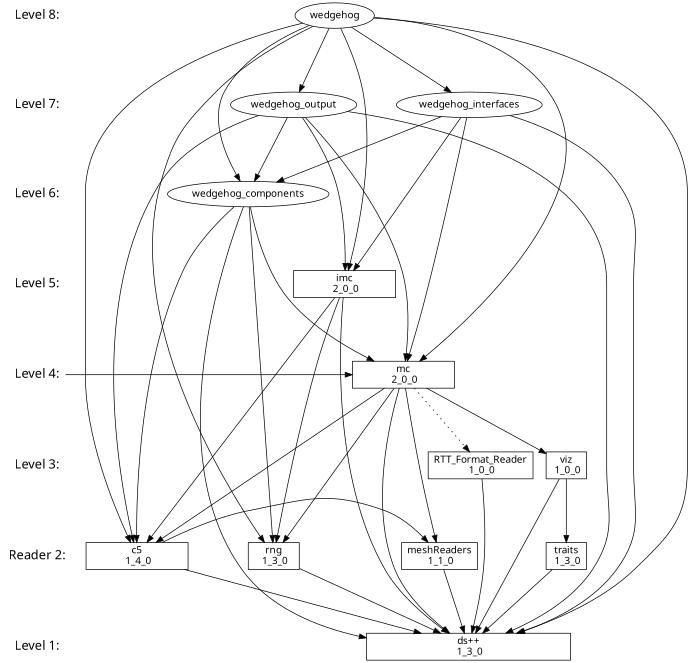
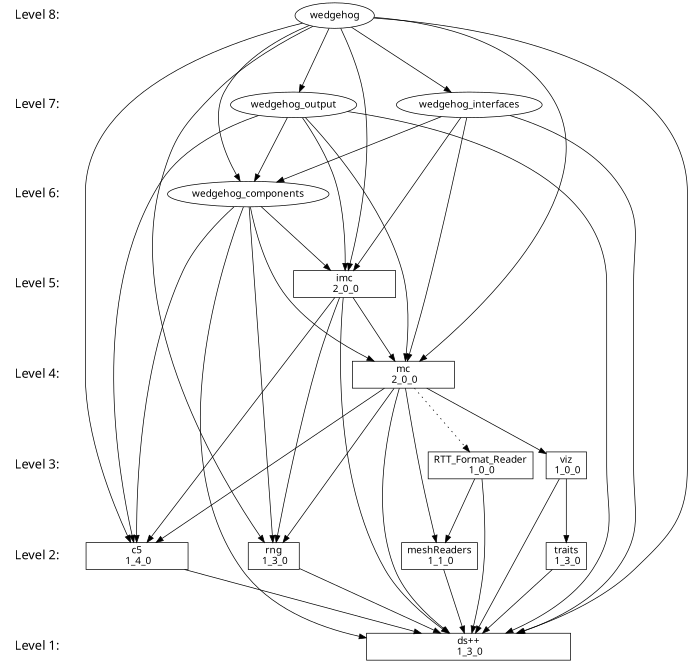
none -> (293, 236)
(198, 375) -> (372, 326)
(294, 502) -> (462, 507)
(37, 556) -> (37, 556)
